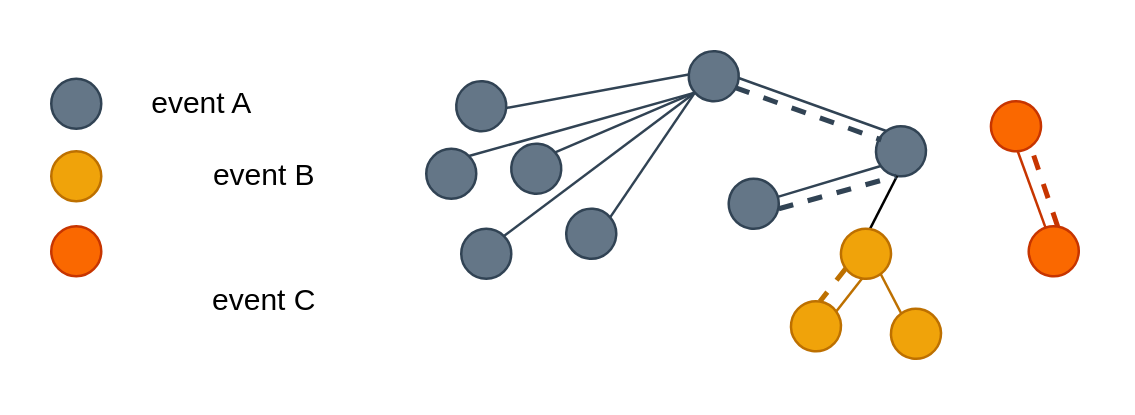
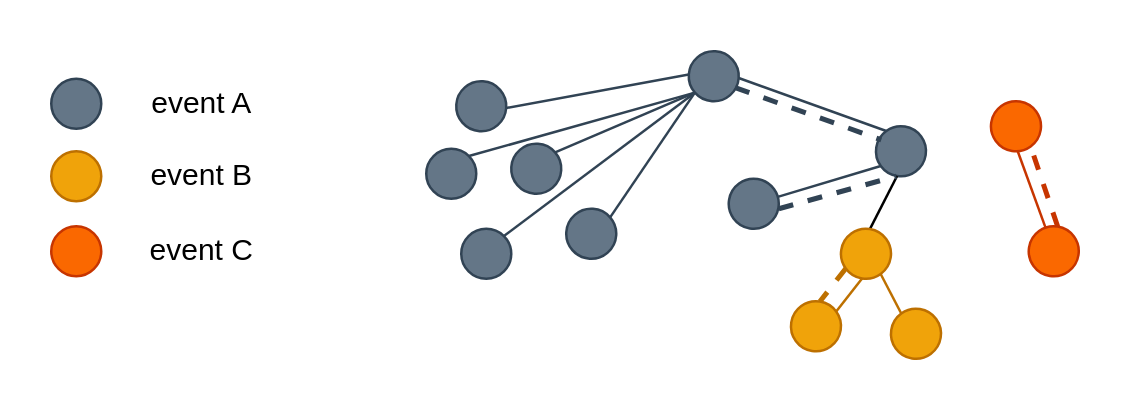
(264, 176) -> (201, 176)
(264, 301) -> (201, 251)
